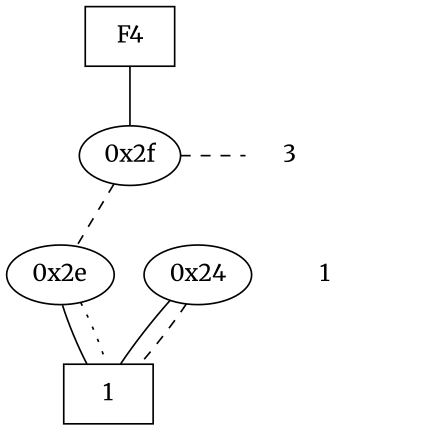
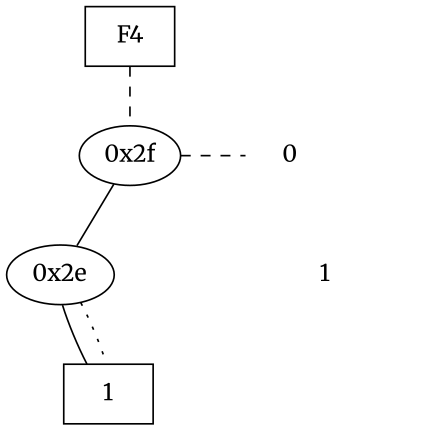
(130, 96) -> (130, 96)
(291, 156) -> (291, 156)
(95, 215) -> (95, 215)
(198, 275) -> none
